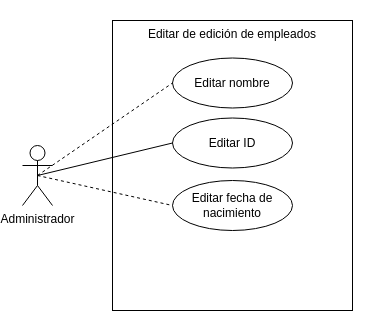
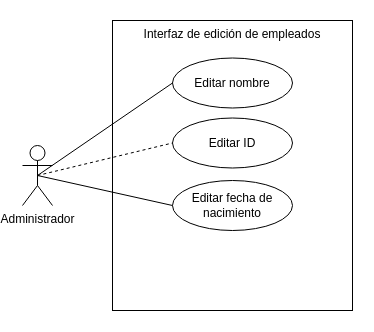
(233, 35) -> (233, 35)
(113, 124) -> (113, 124)
(107, 159) -> (107, 159)
(106, 191) -> (106, 191)
